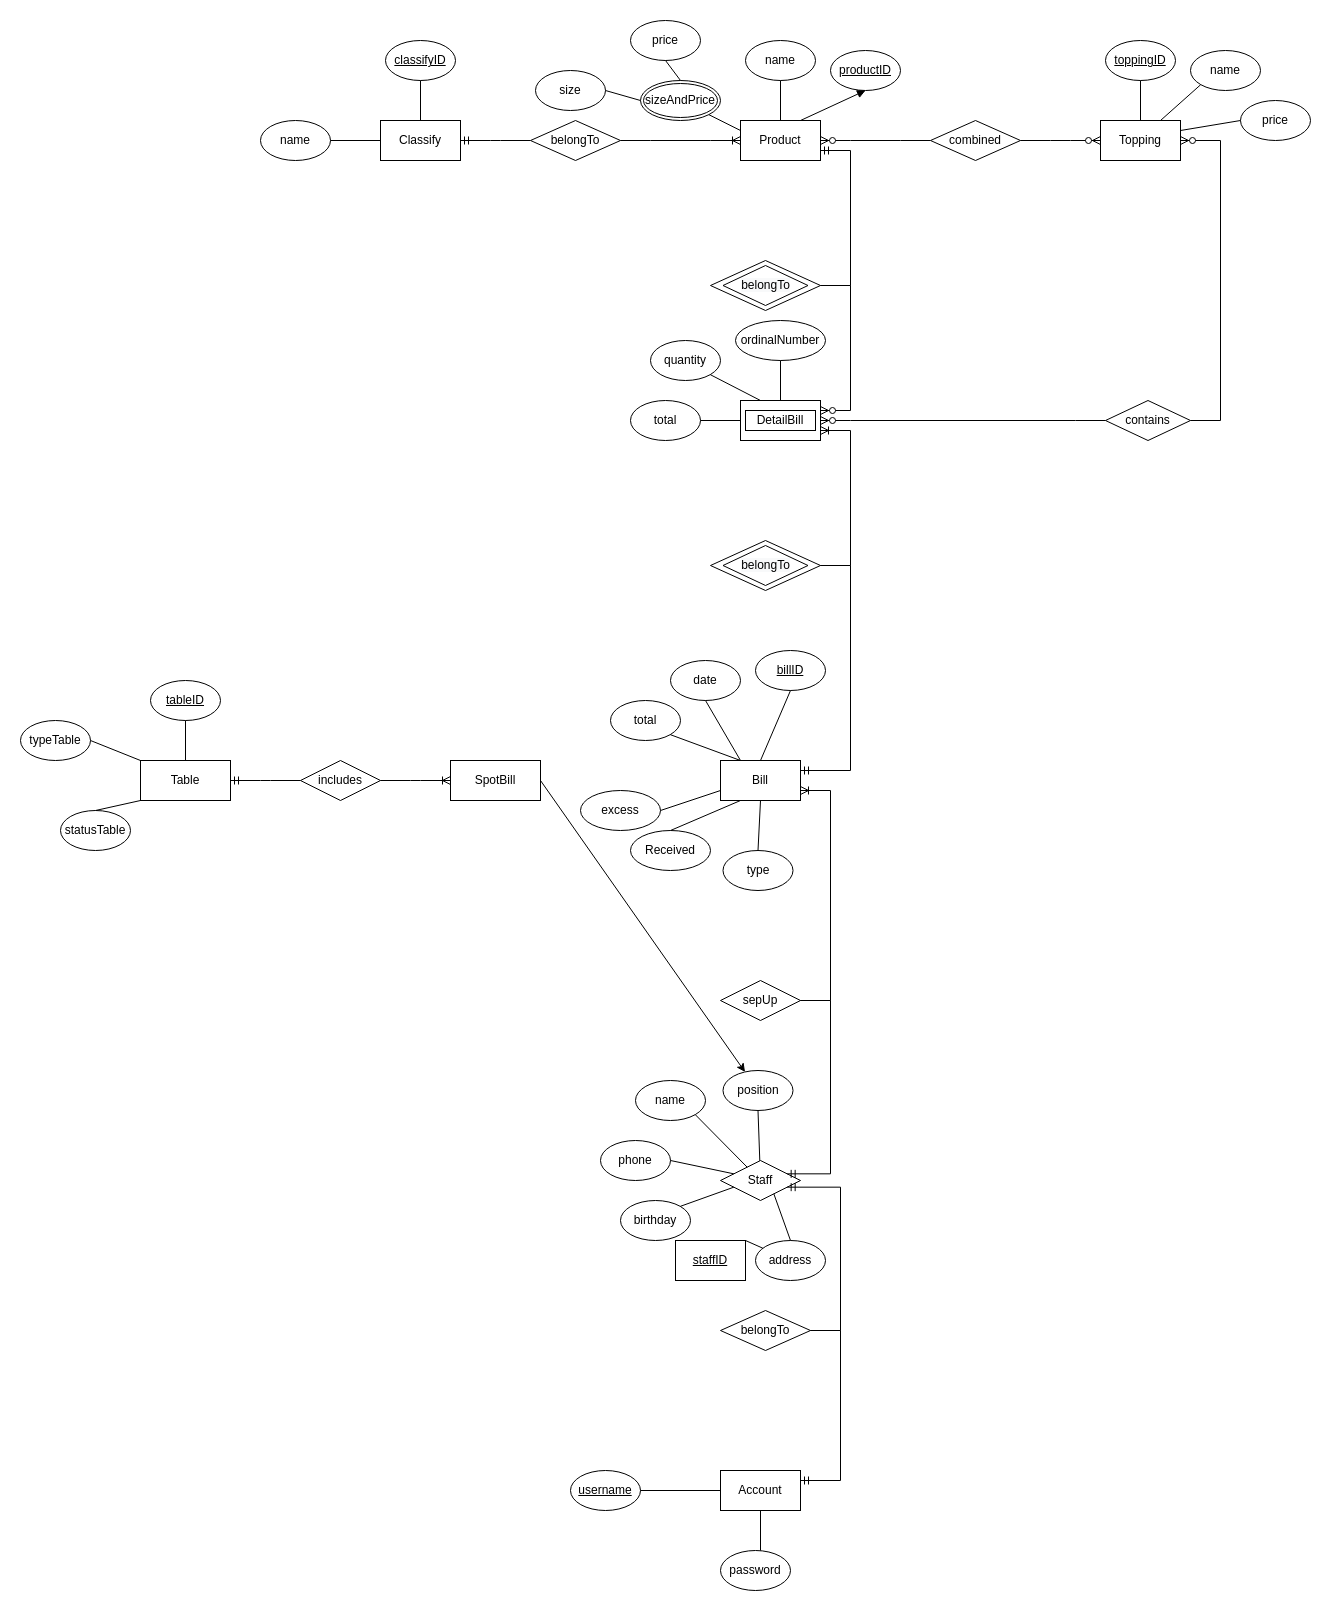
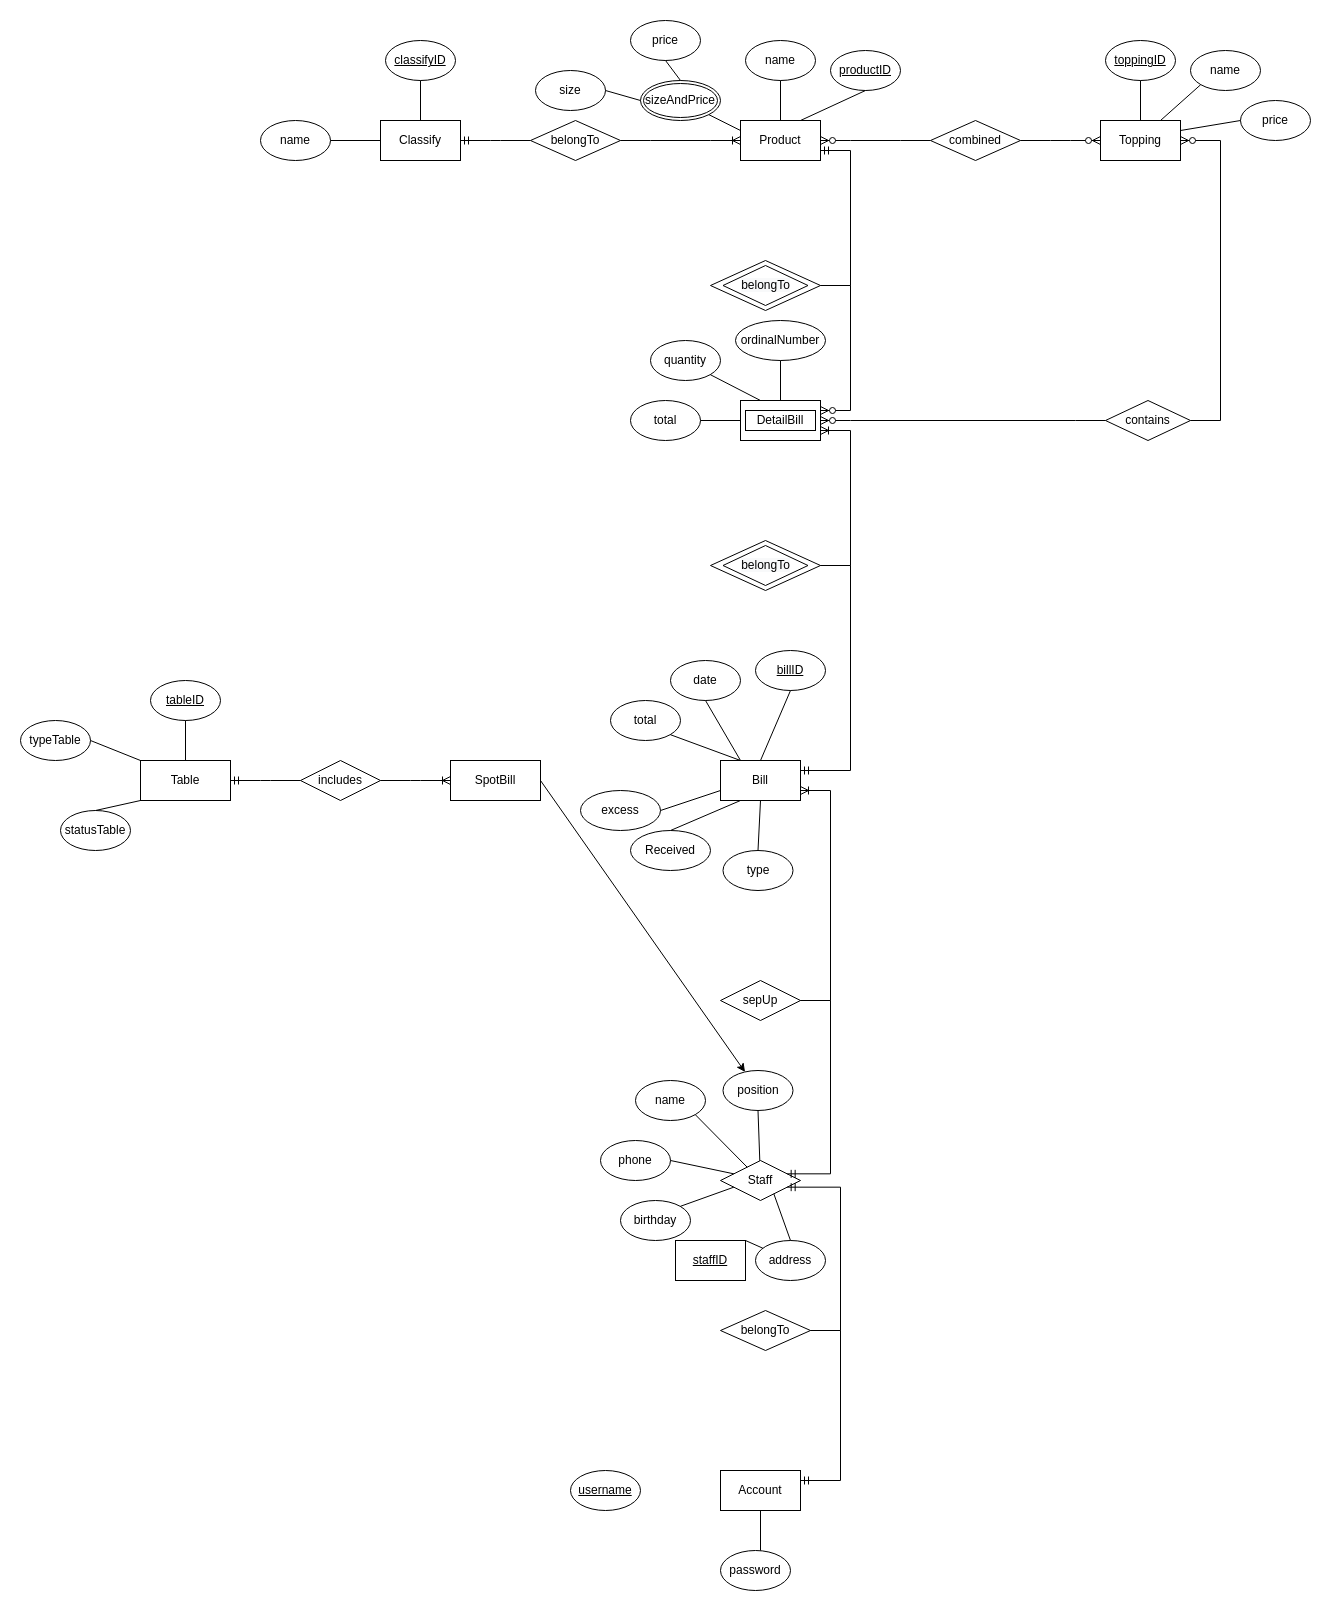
(857, 94) -> (860, 93)
(681, 1491) -> none
